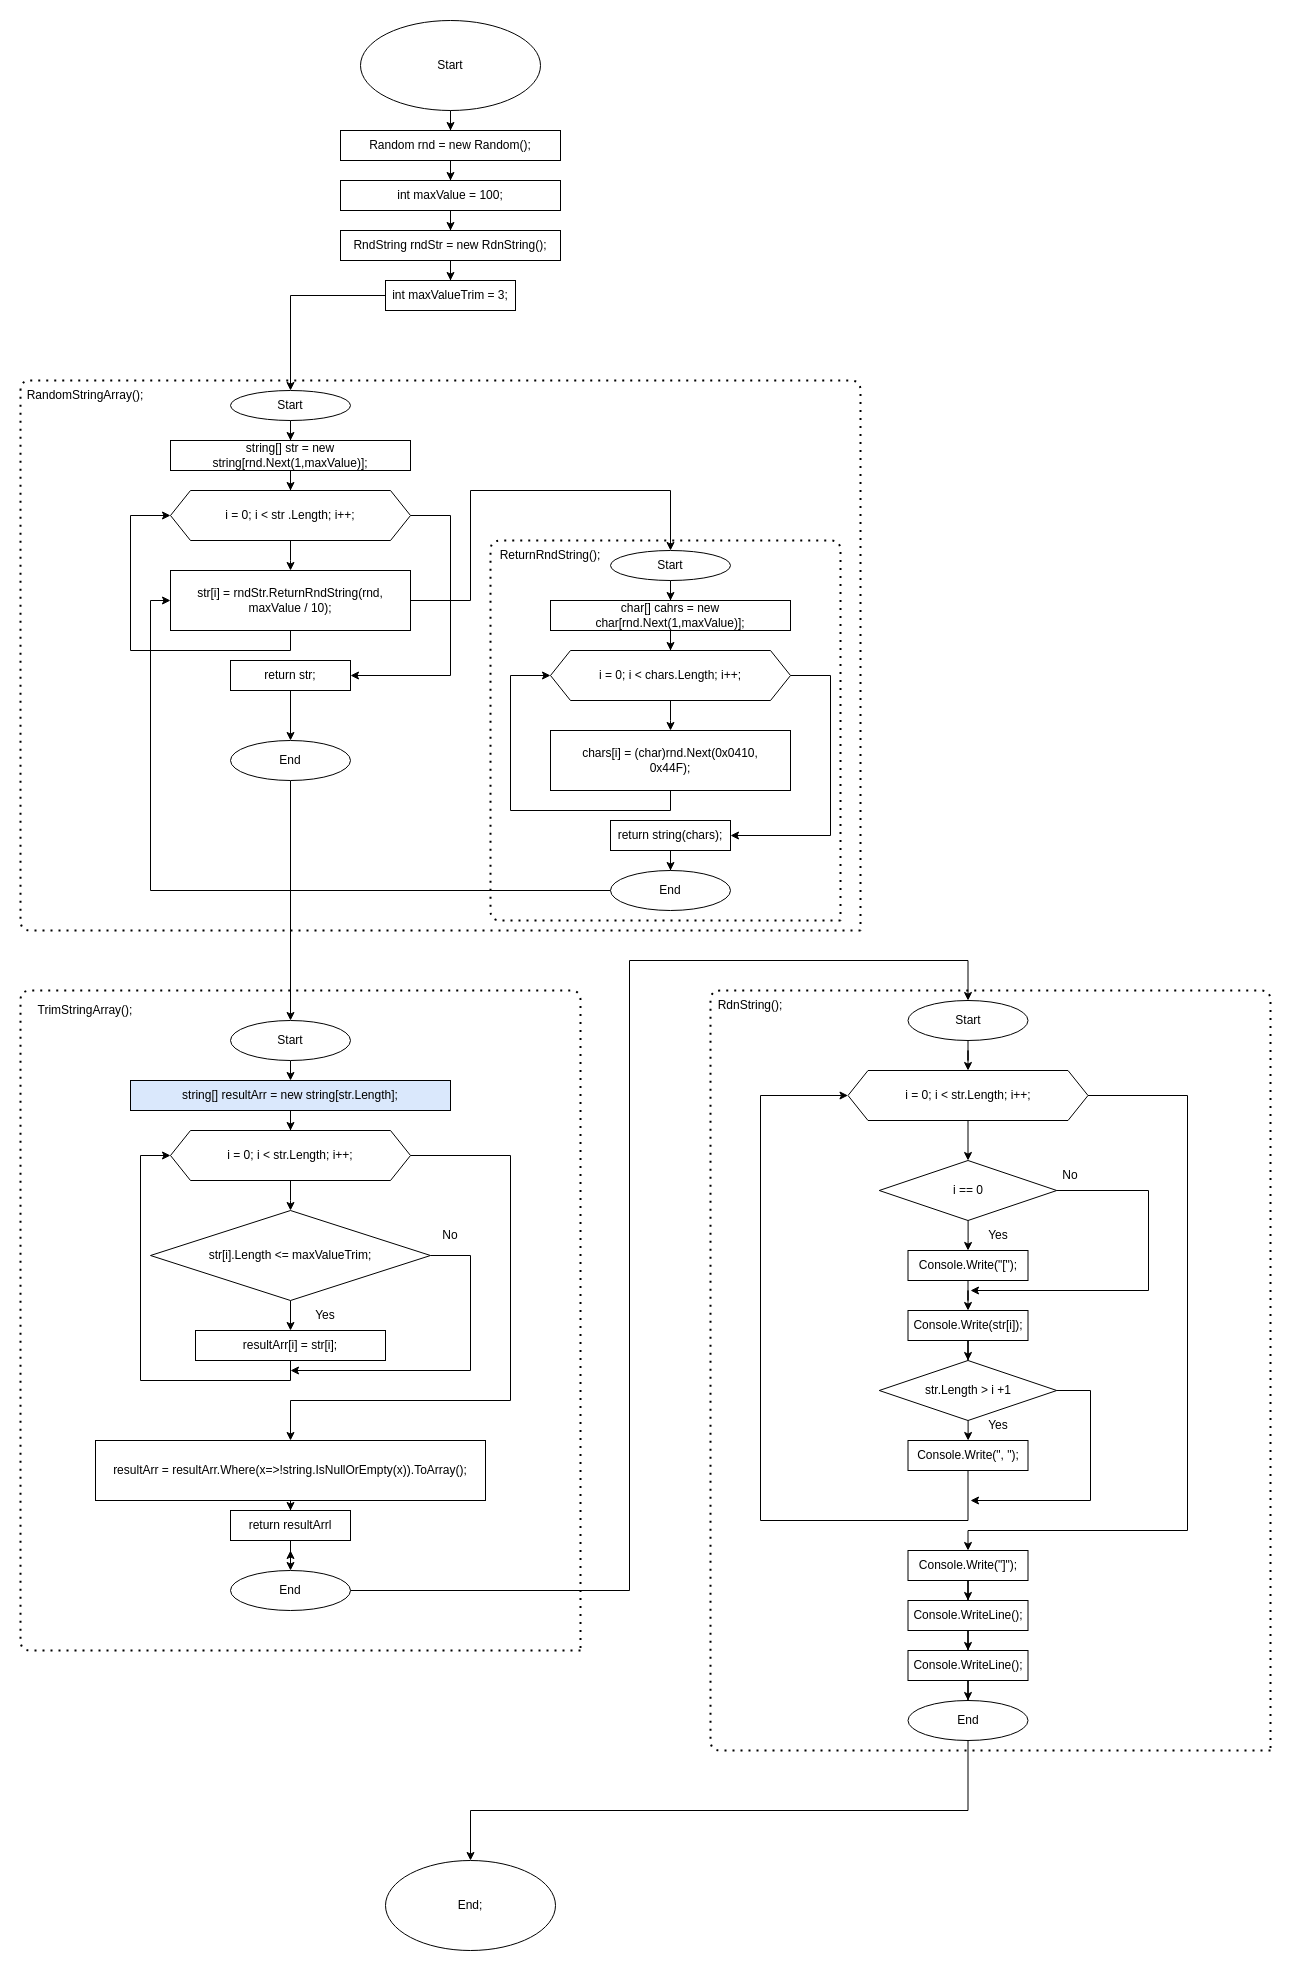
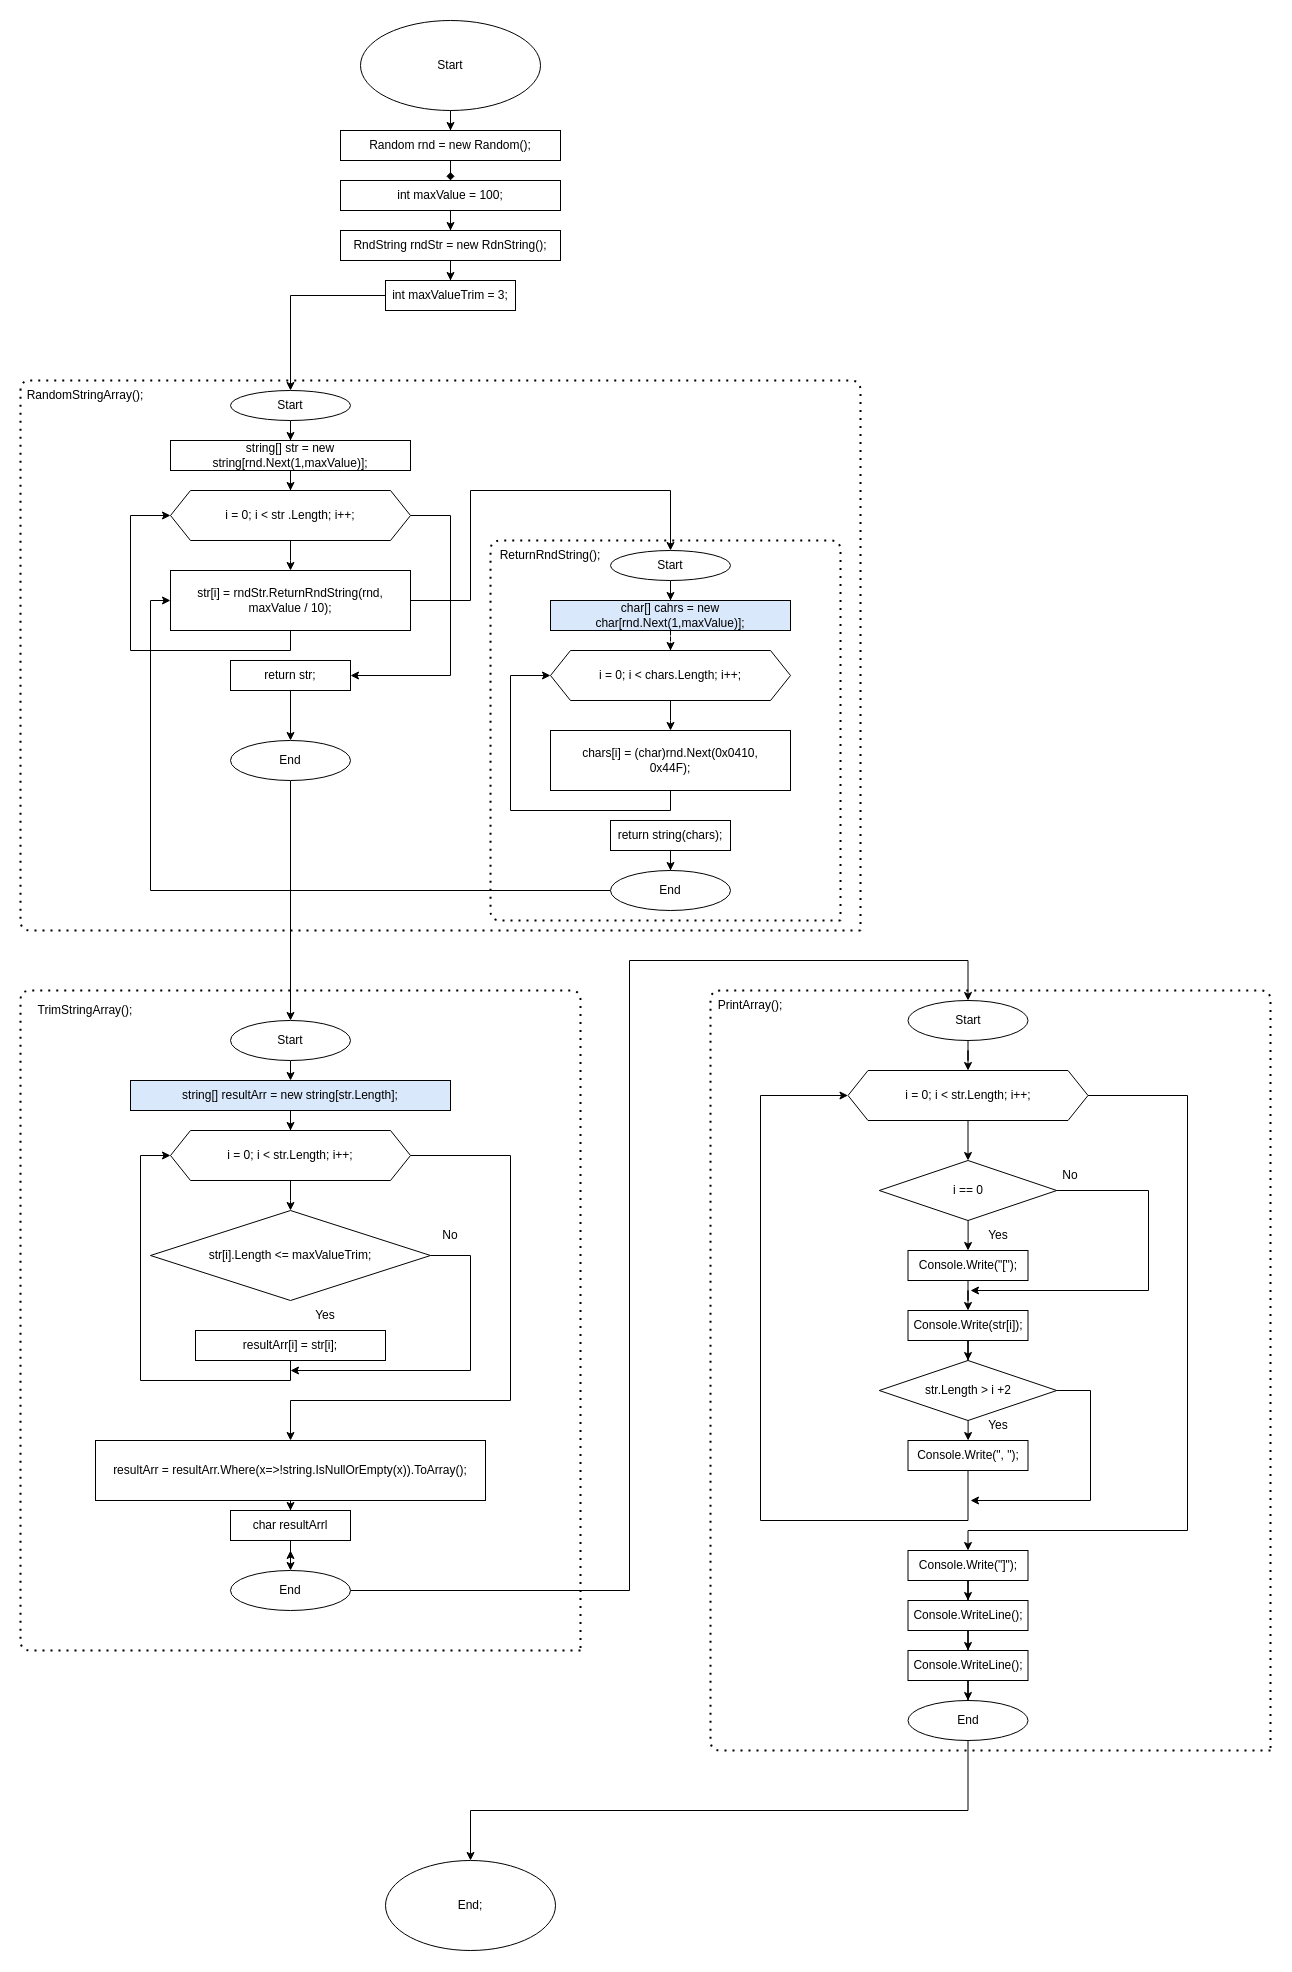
(451, 172) -> (451, 172)
(671, 616) -> (671, 616)
(671, 634) -> (671, 634)
(831, 782) -> none
(751, 1006) -> (751, 1006)
(291, 1320) -> none
(969, 1391) -> (969, 1391)
(291, 1526) -> (291, 1526)
